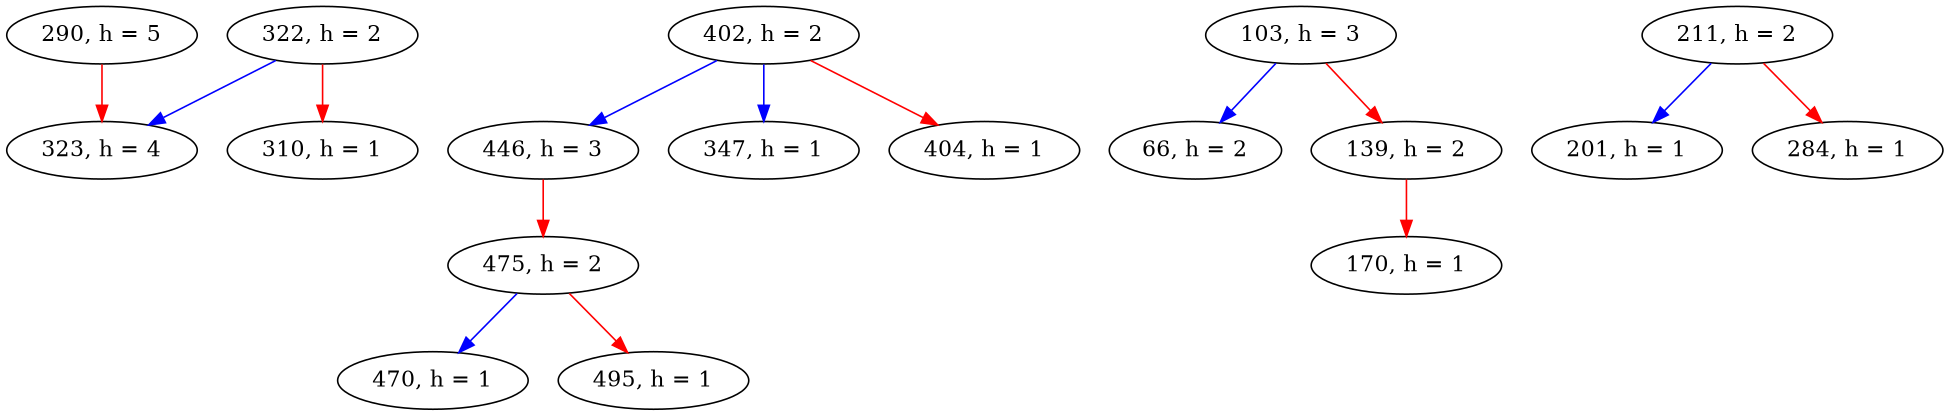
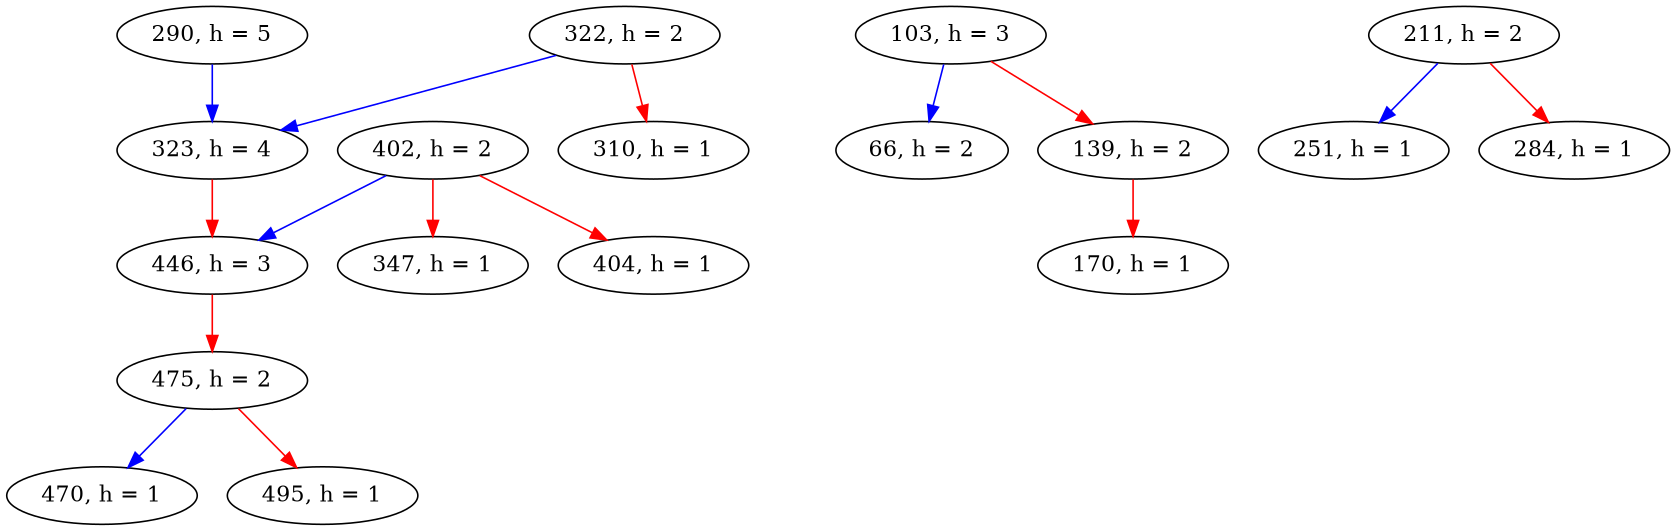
(102, 85) -> (212, 85)
(764, 85) -> (433, 200)
(1627, 150) -> (1354, 150)
none -> (212, 200)
